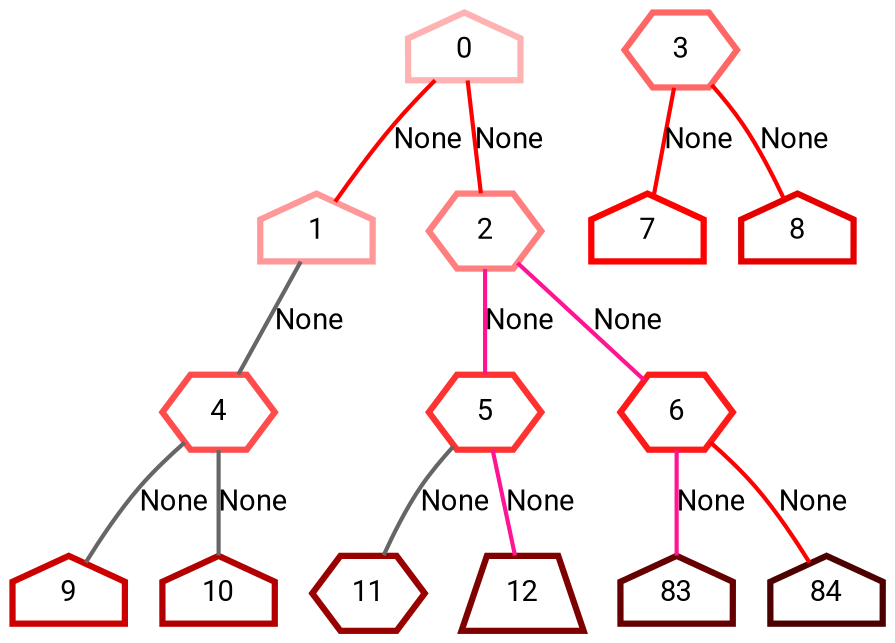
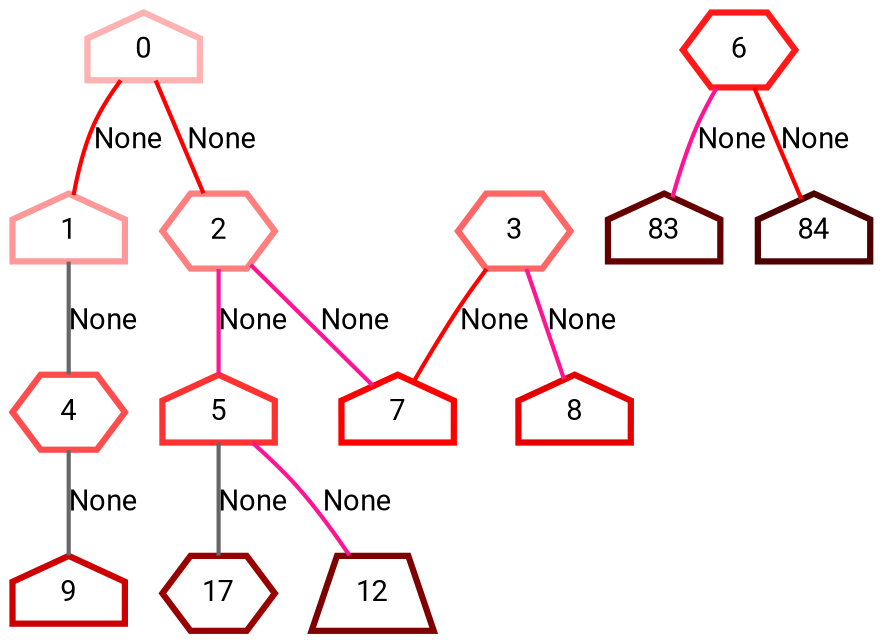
(752, 139) -> (545, 324)
(581, 321) -> (312, 325)
(485, 412) -> (219, 412)
(219, 593) -> none
(369, 593) -> (219, 593)
